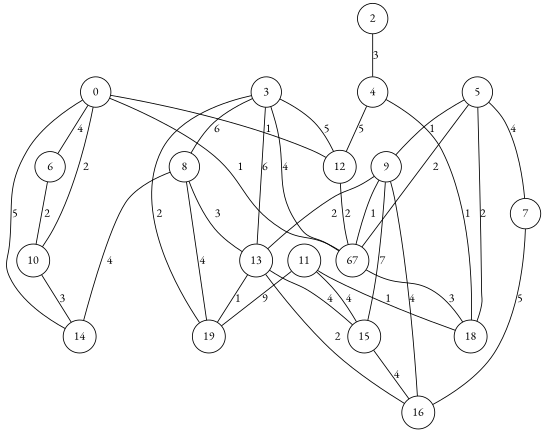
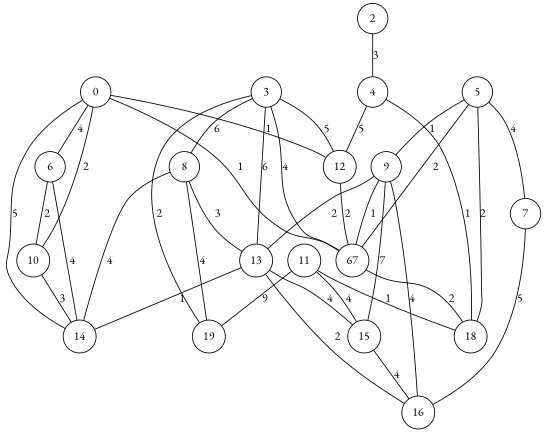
none -> (65, 251)
(233, 298) -> (168, 299)
(452, 299) -> (452, 299)
